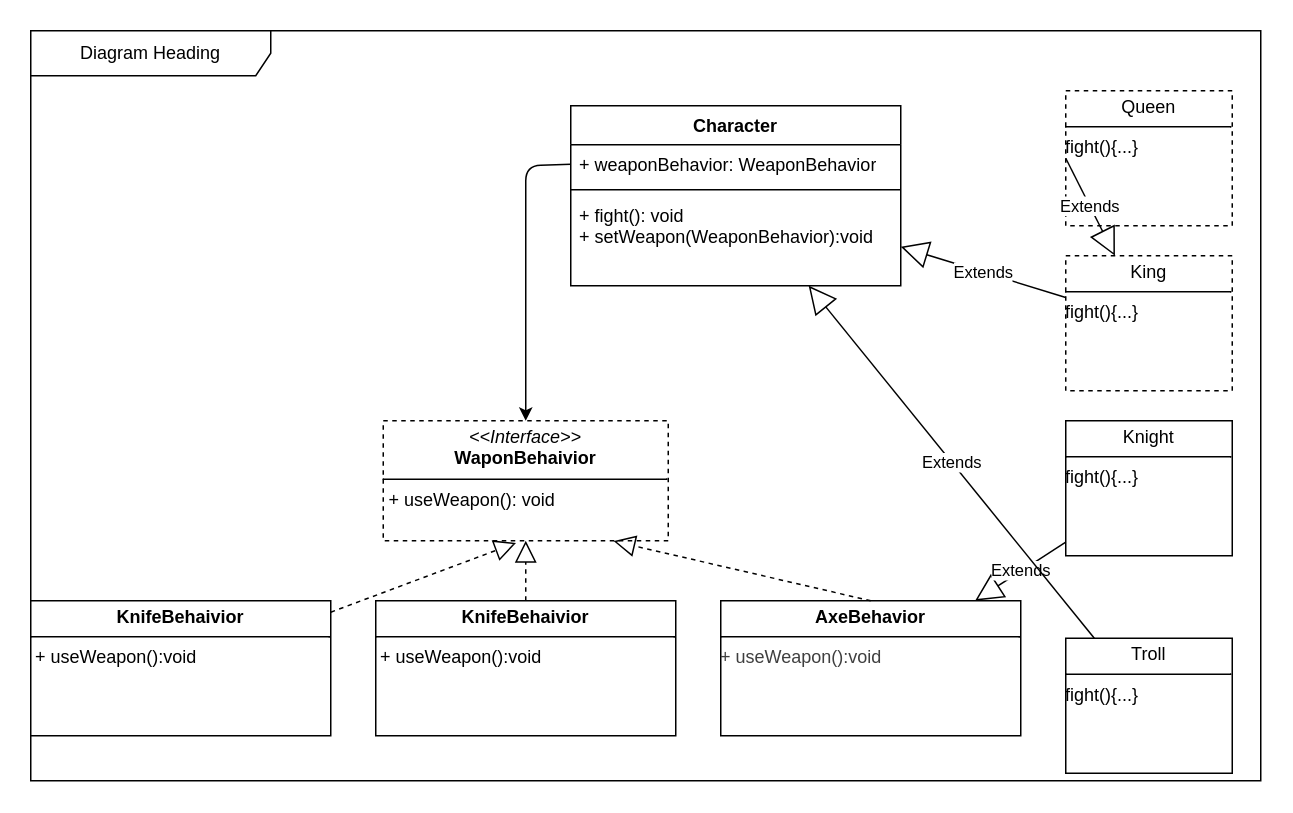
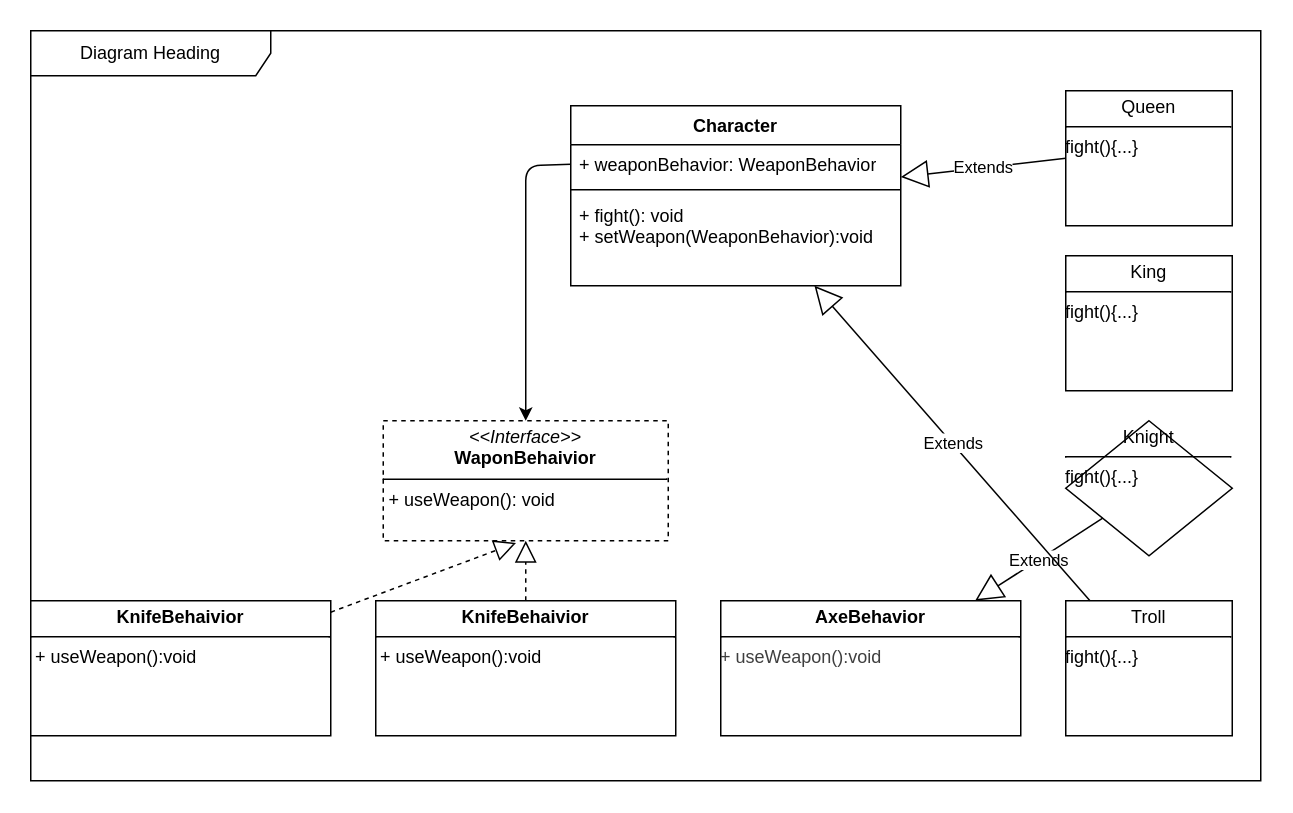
(1149, 158) -> (1149, 158)
(1084, 195) -> (997, 166)
(997, 276) -> none
(1149, 323) -> (1149, 323)
(1149, 488) -> (1149, 488)
(752, 573) -> none
(1149, 706) -> (1149, 668)
